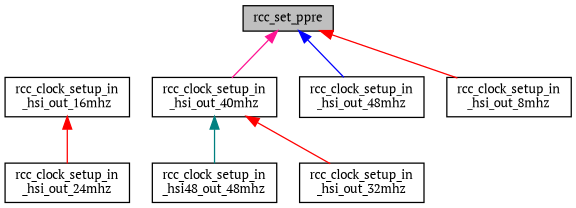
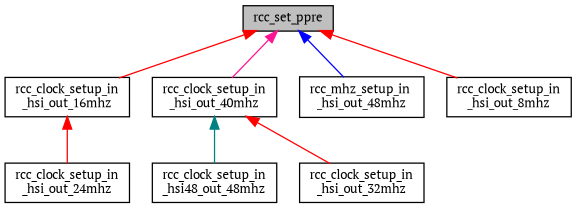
none -> (182, 56)
(362, 97) -> (362, 97)
